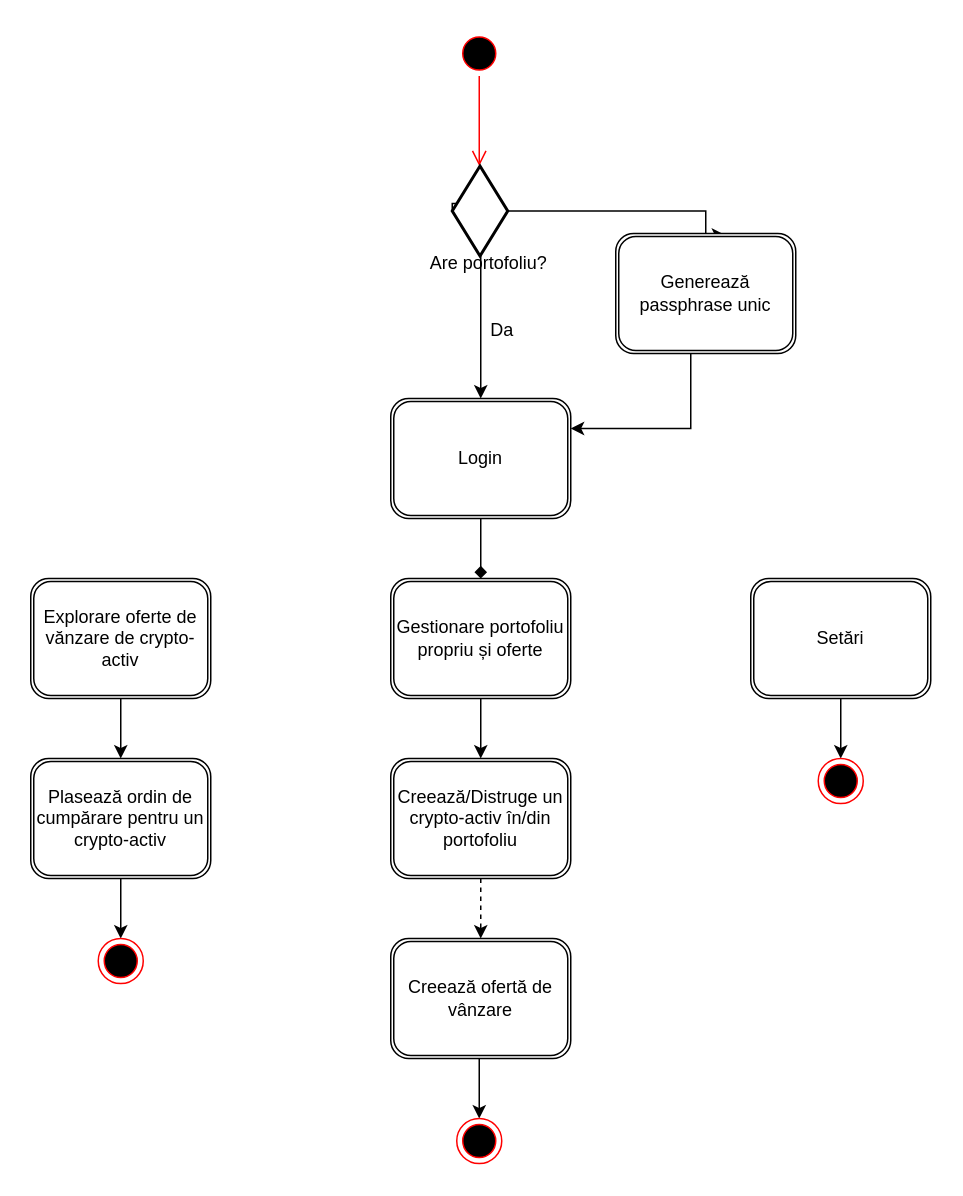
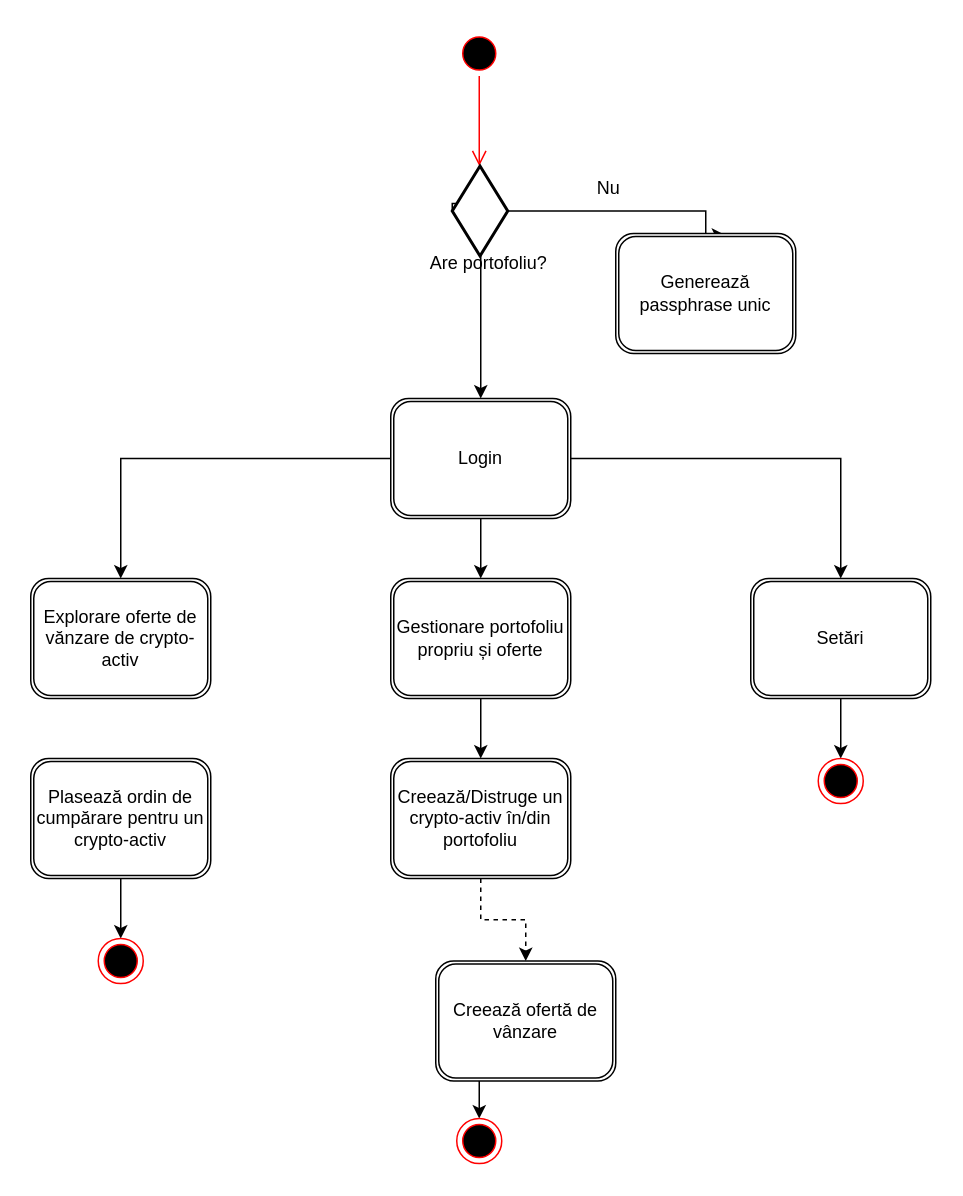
none -> (608, 188)
(502, 331) -> none
(674, 428) -> none
none -> (201, 458)
none -> (761, 458)
(481, 566) -> (481, 567)
(121, 723) -> none
(481, 998) -> (526, 1021)
